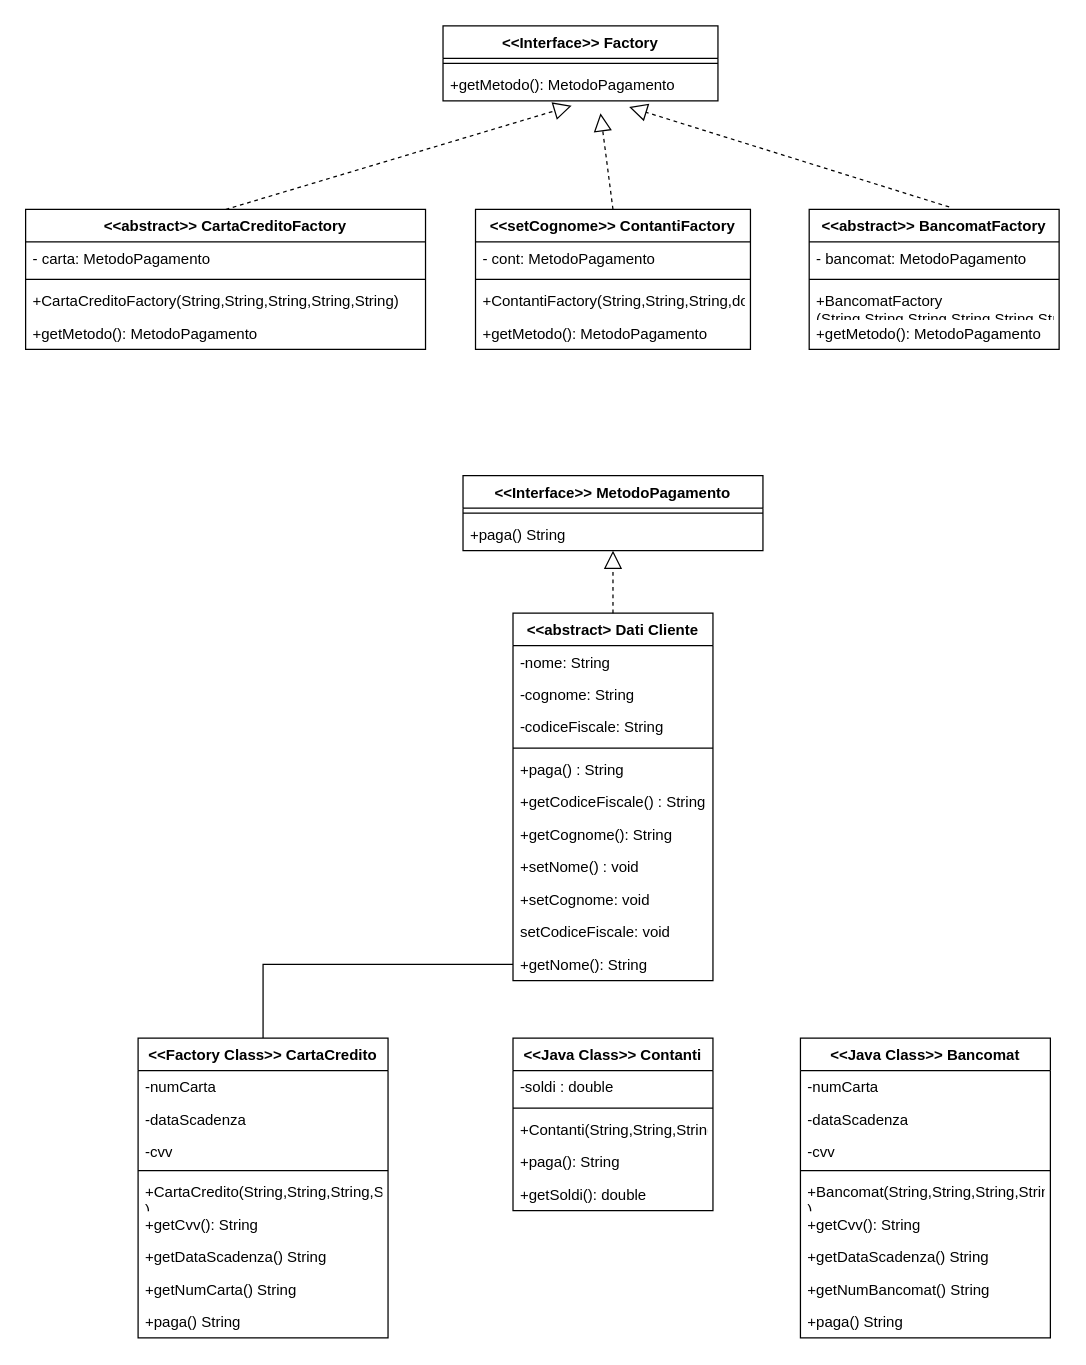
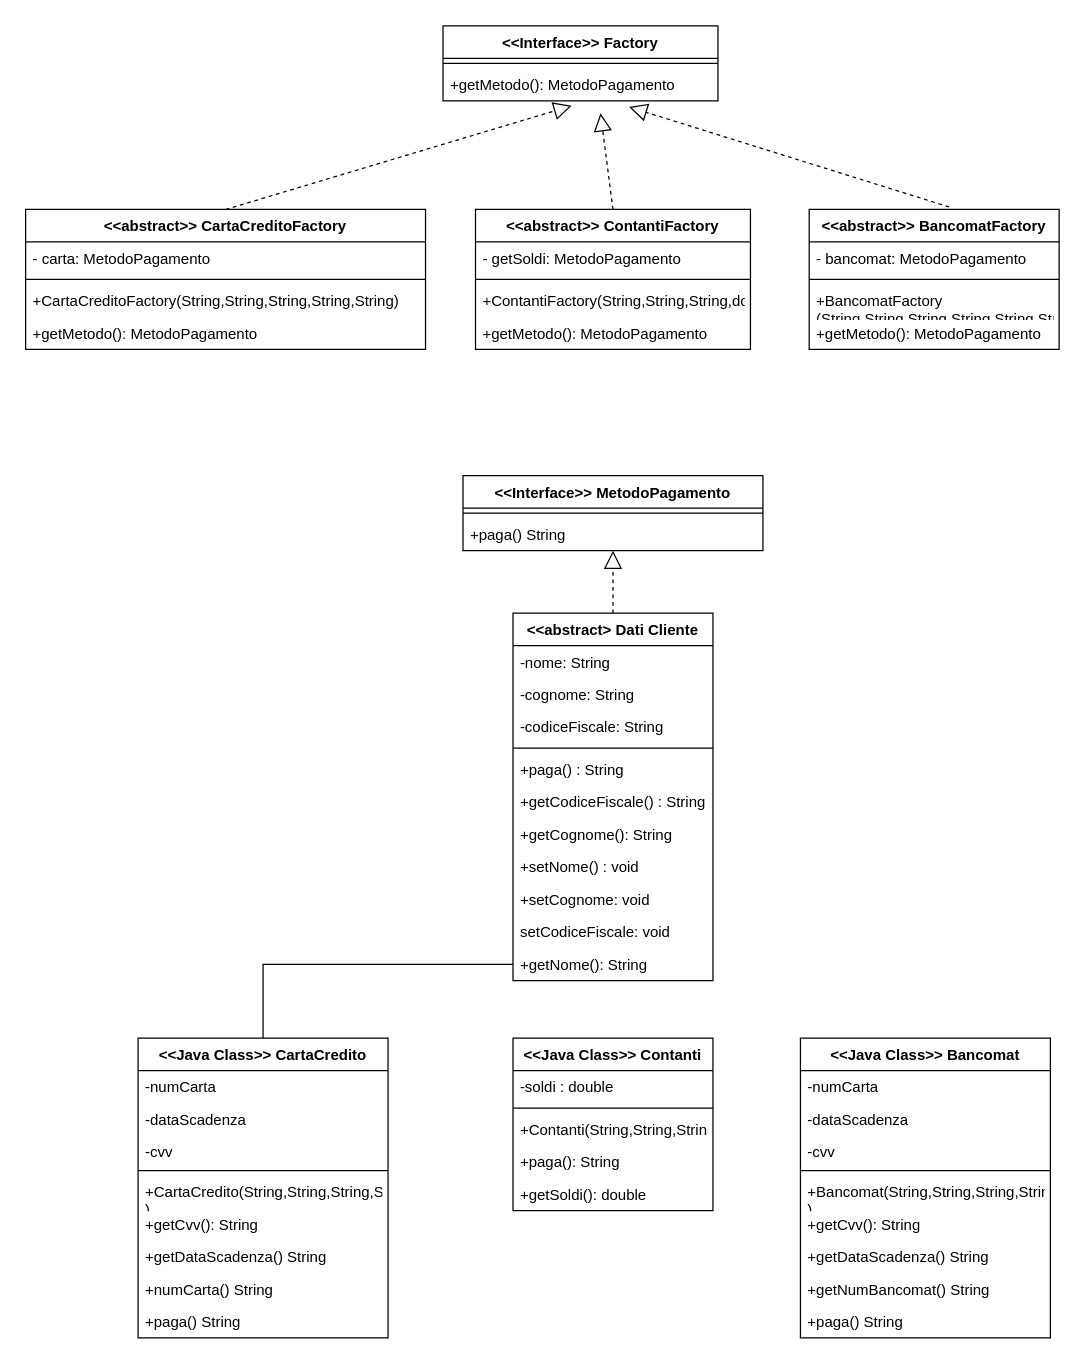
(613, 227) -> (613, 227)
(574, 260) -> (587, 260)
(263, 1056) -> (263, 1056)
(230, 1291) -> (217, 1291)
